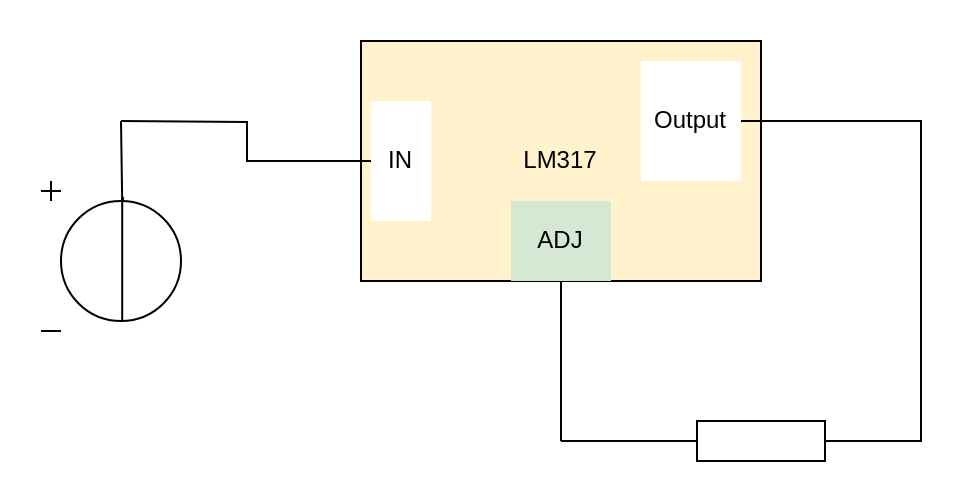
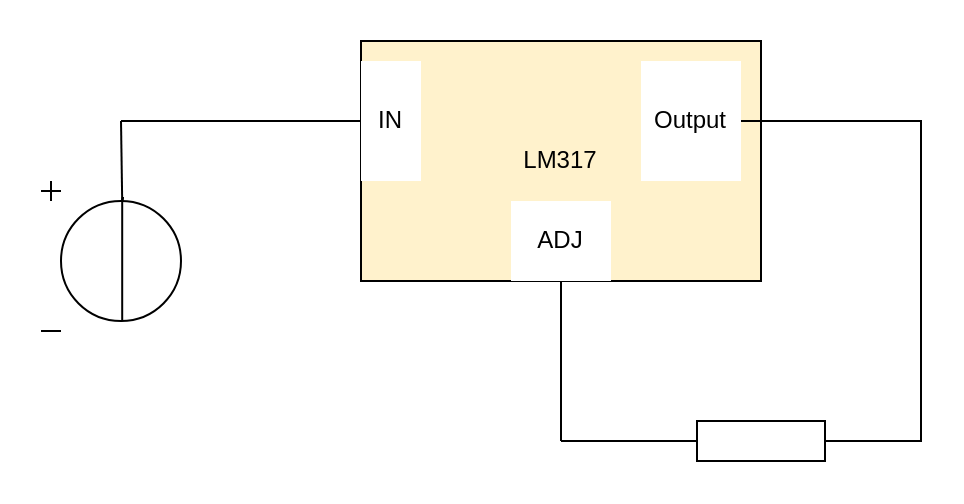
(401, 161) -> (391, 121)
(561, 241) -> (561, 241)
